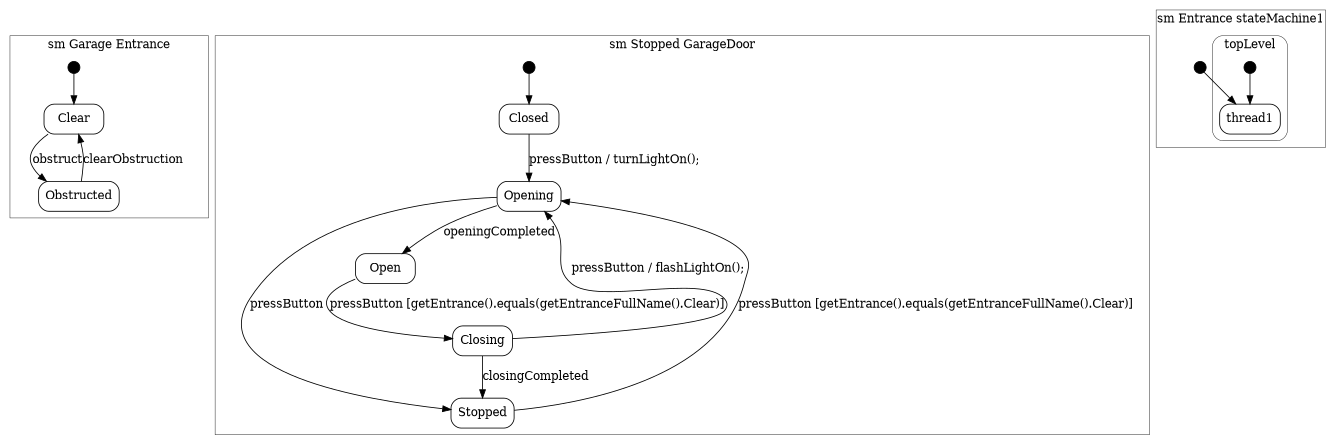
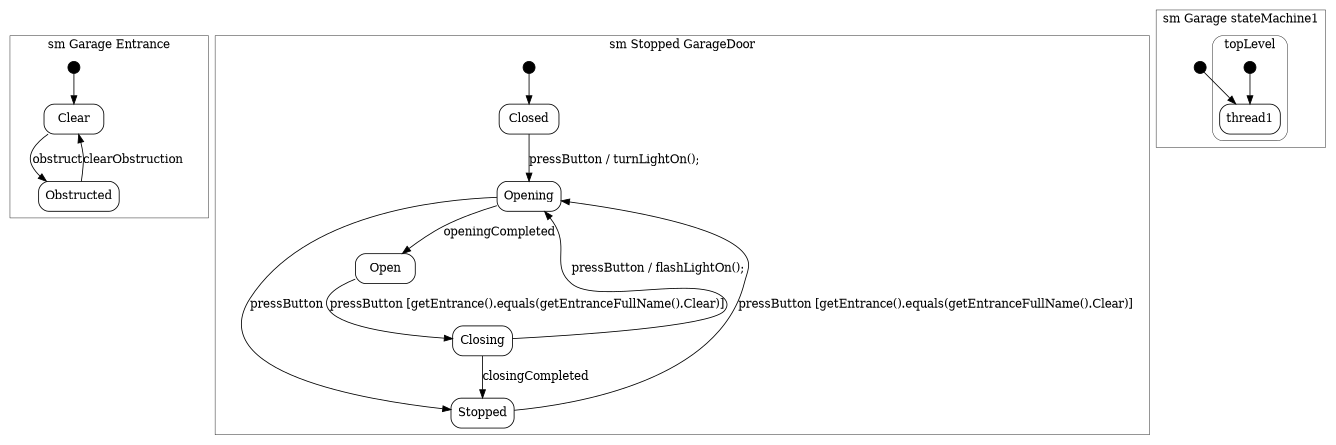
(1241, 20) -> (1241, 20)
